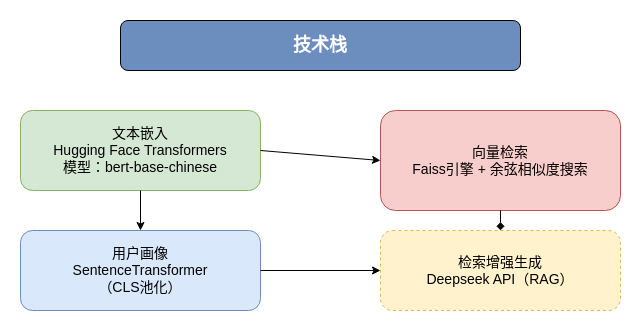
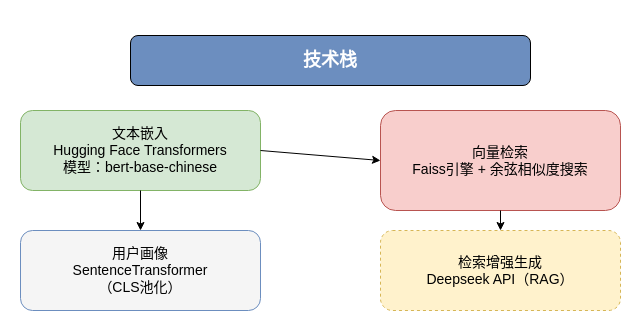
(321, 46) -> (331, 61)
(501, 222) -> (501, 222)
(141, 271) -> (141, 271)
(317, 271) -> none
